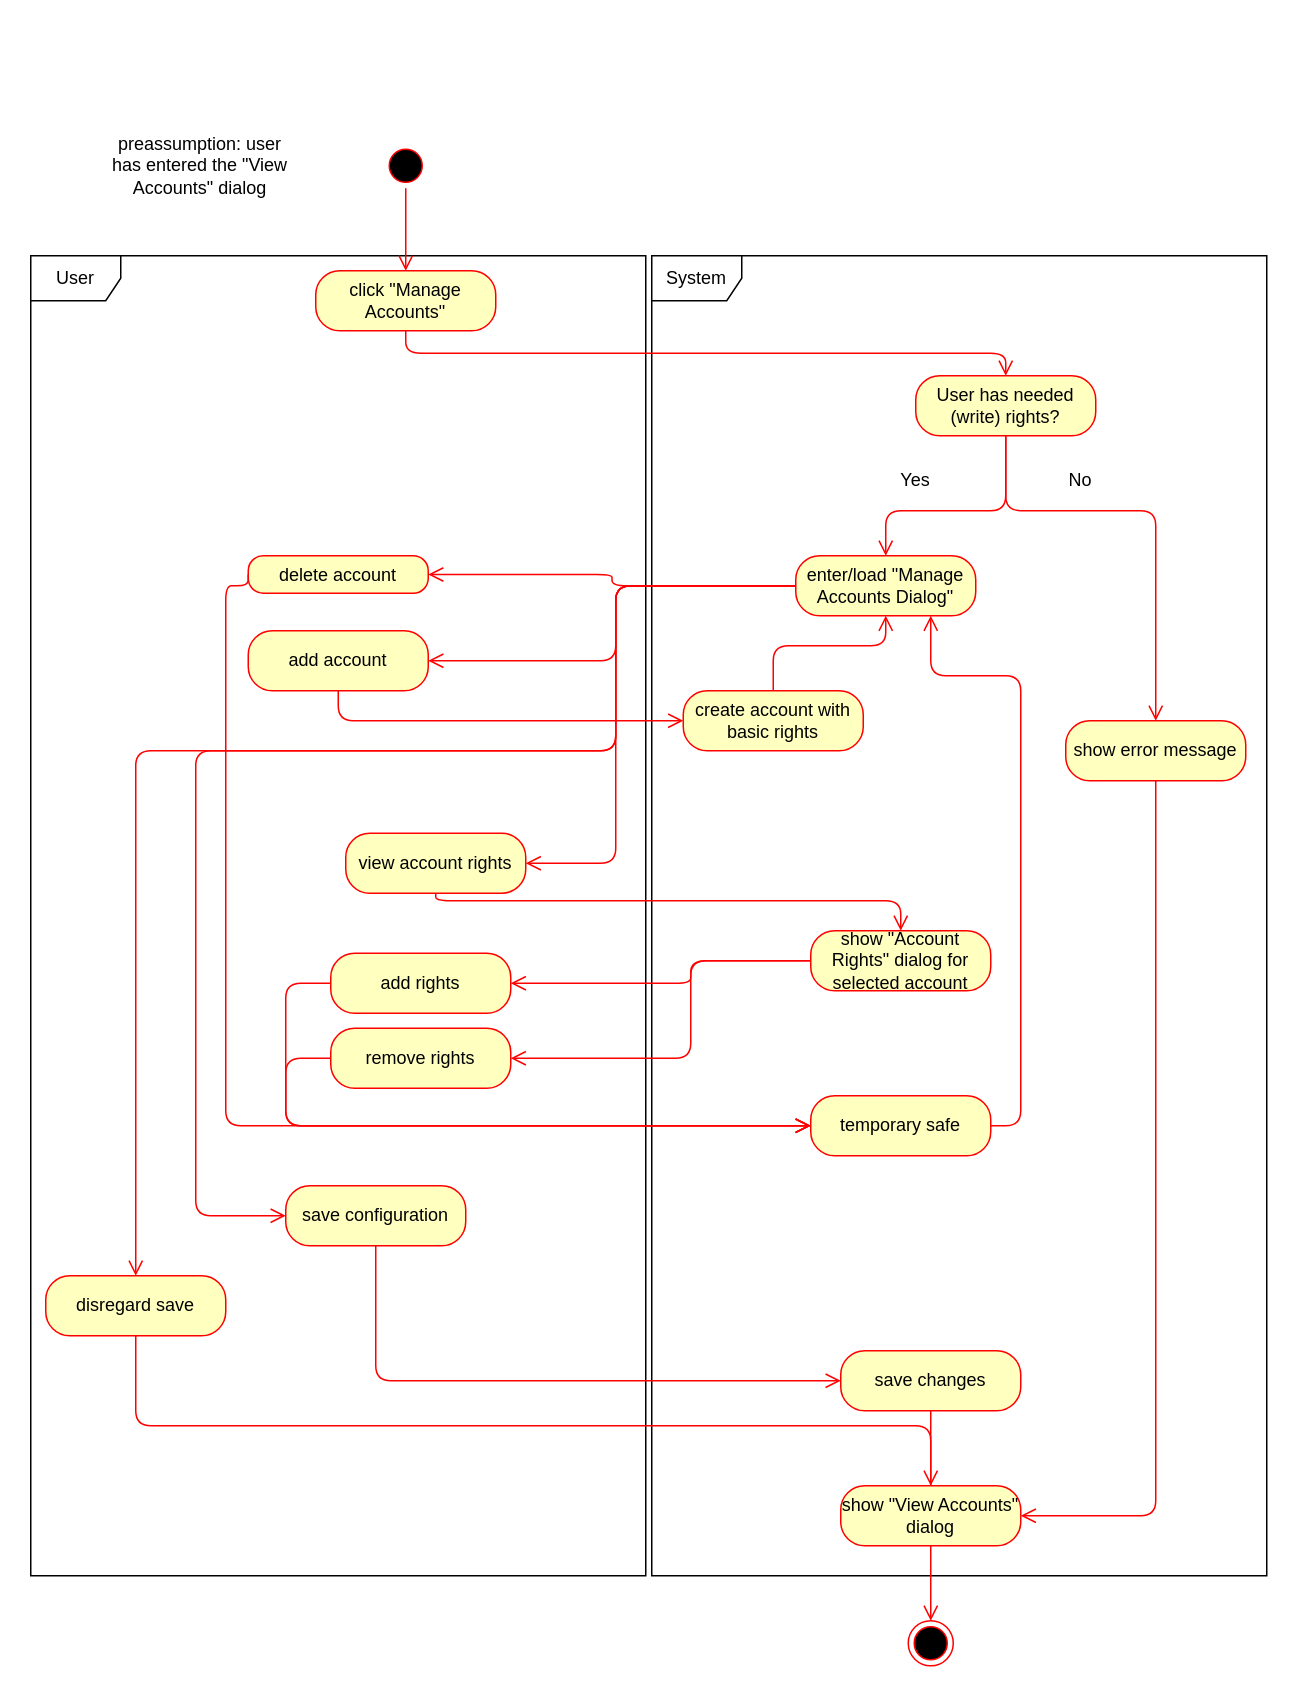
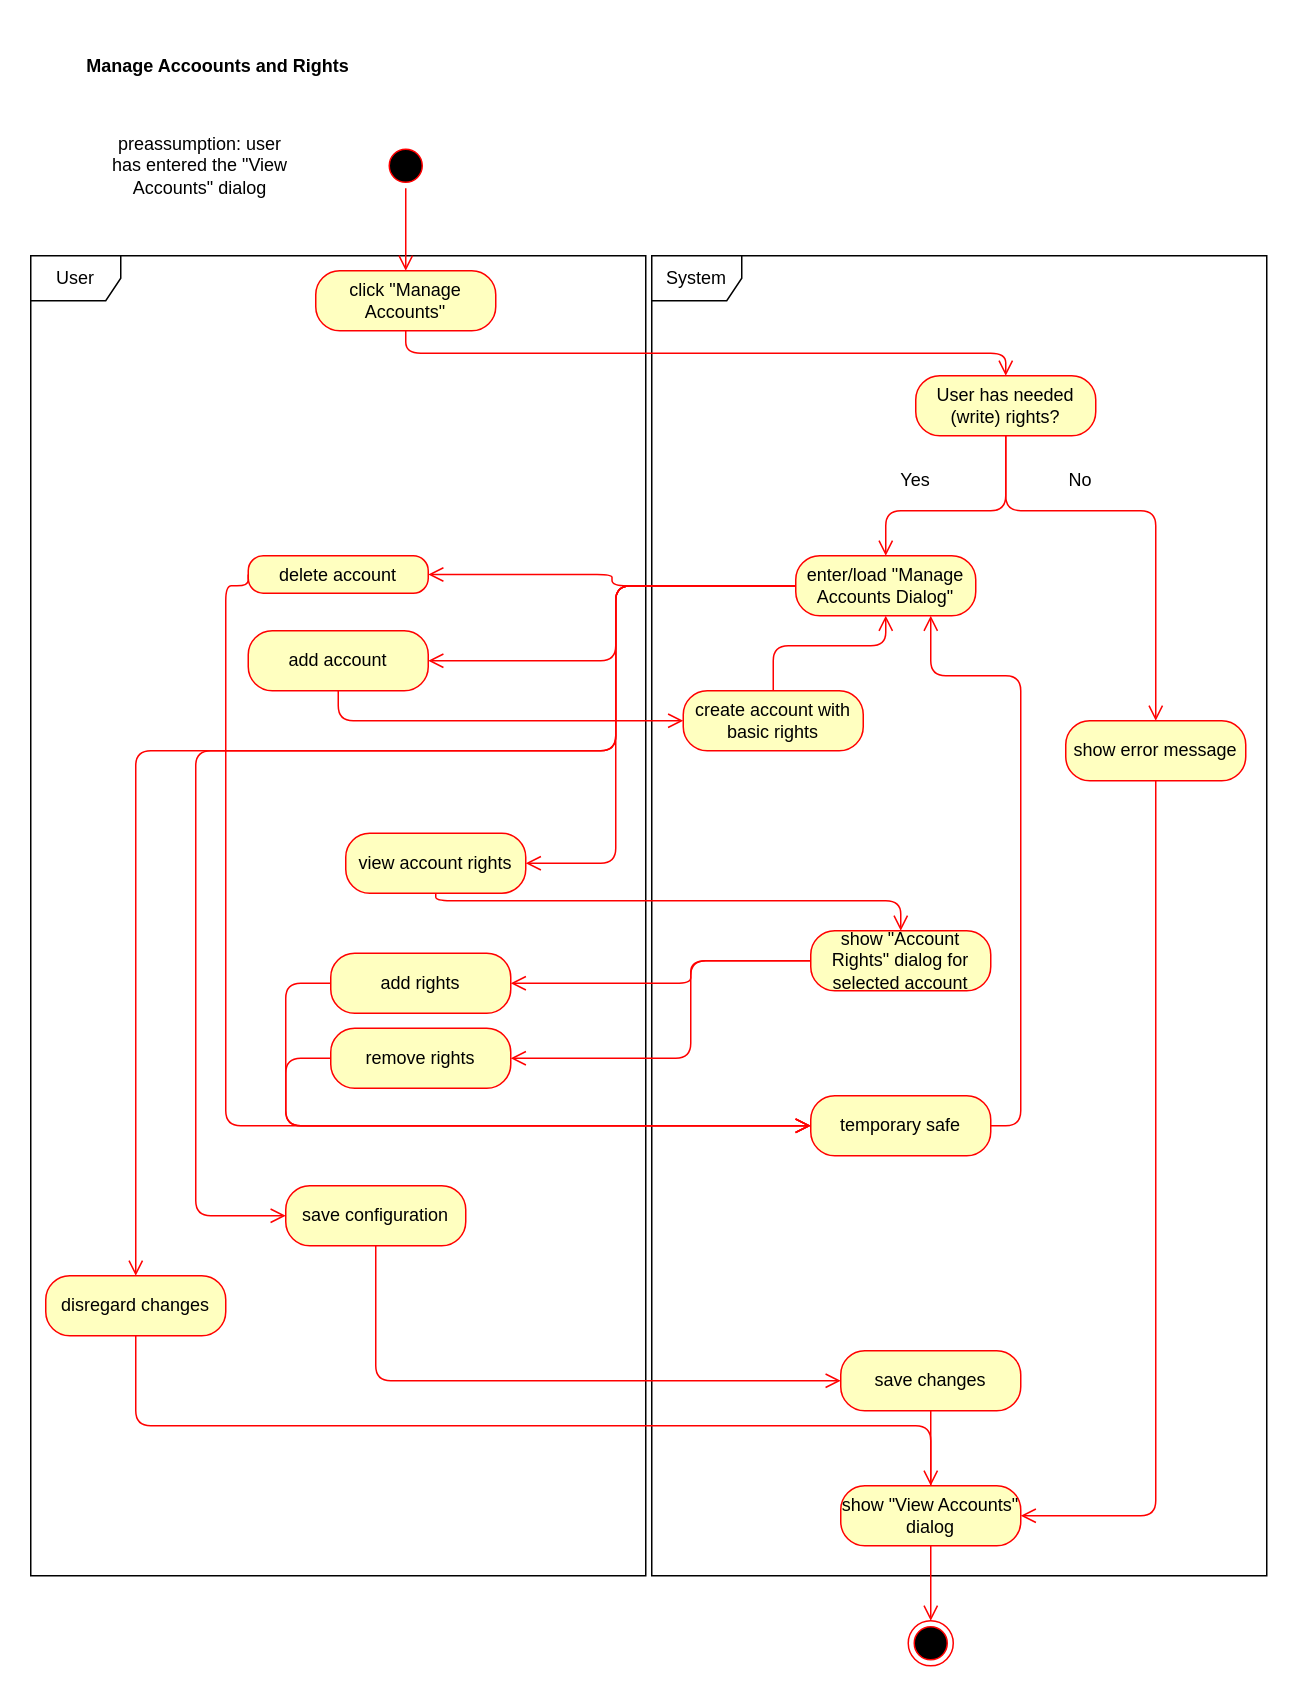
none -> (218, 65)
(136, 1306) -> (136, 1306)
